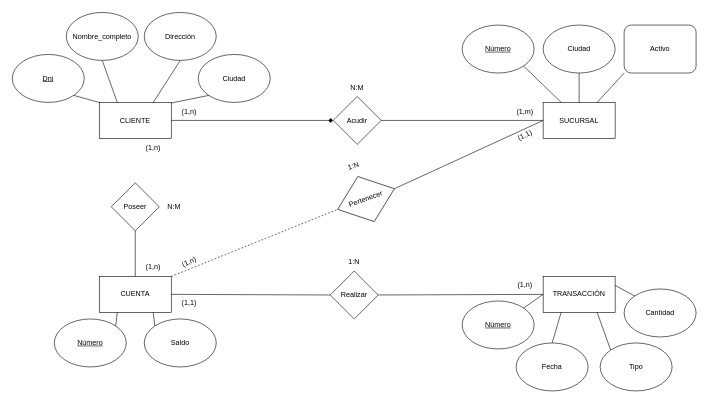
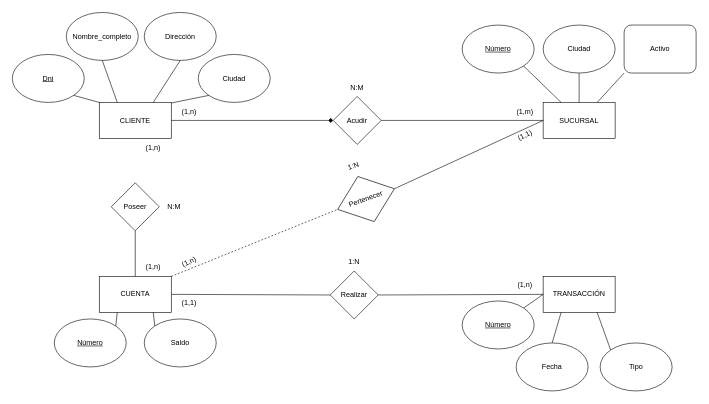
(625, 291) -> none
(660, 313) -> none
